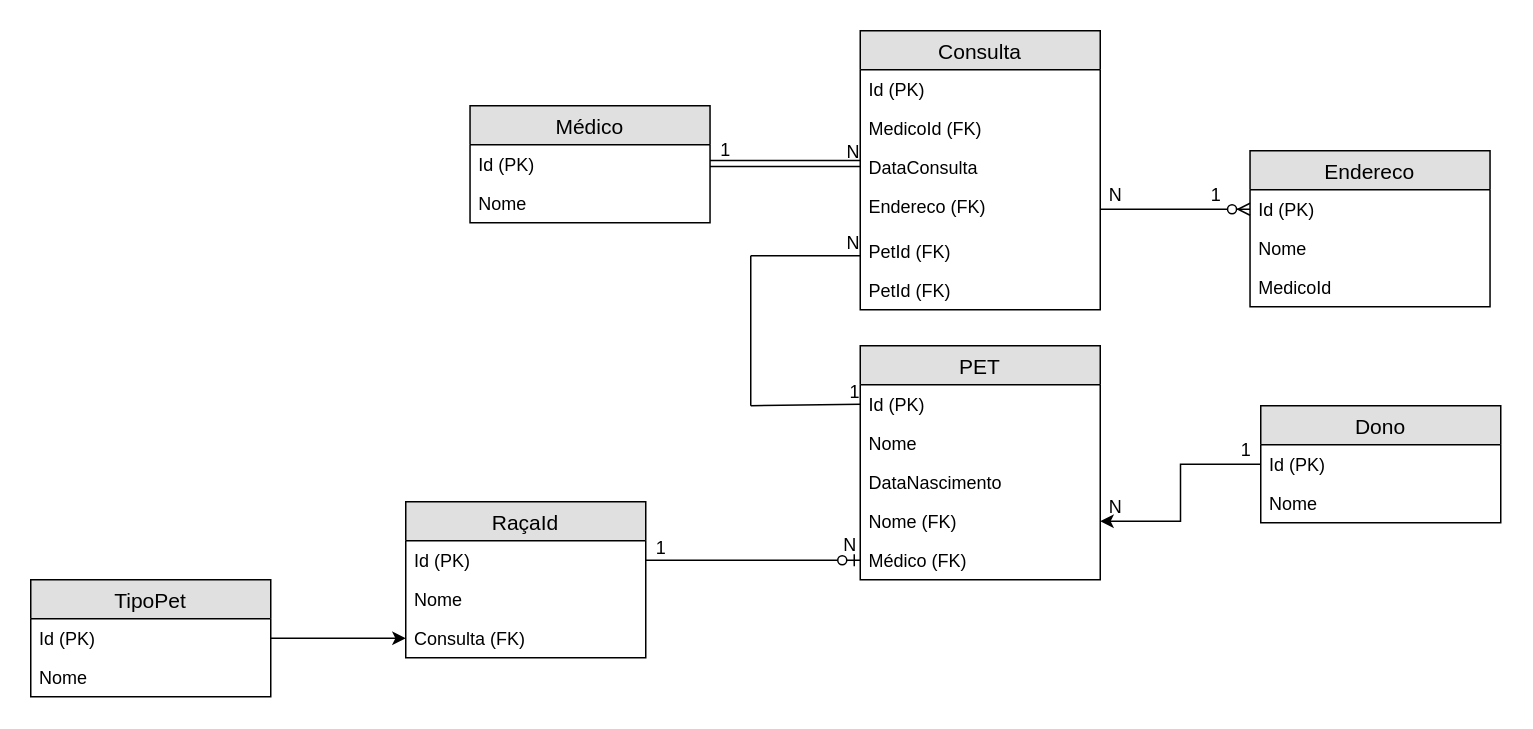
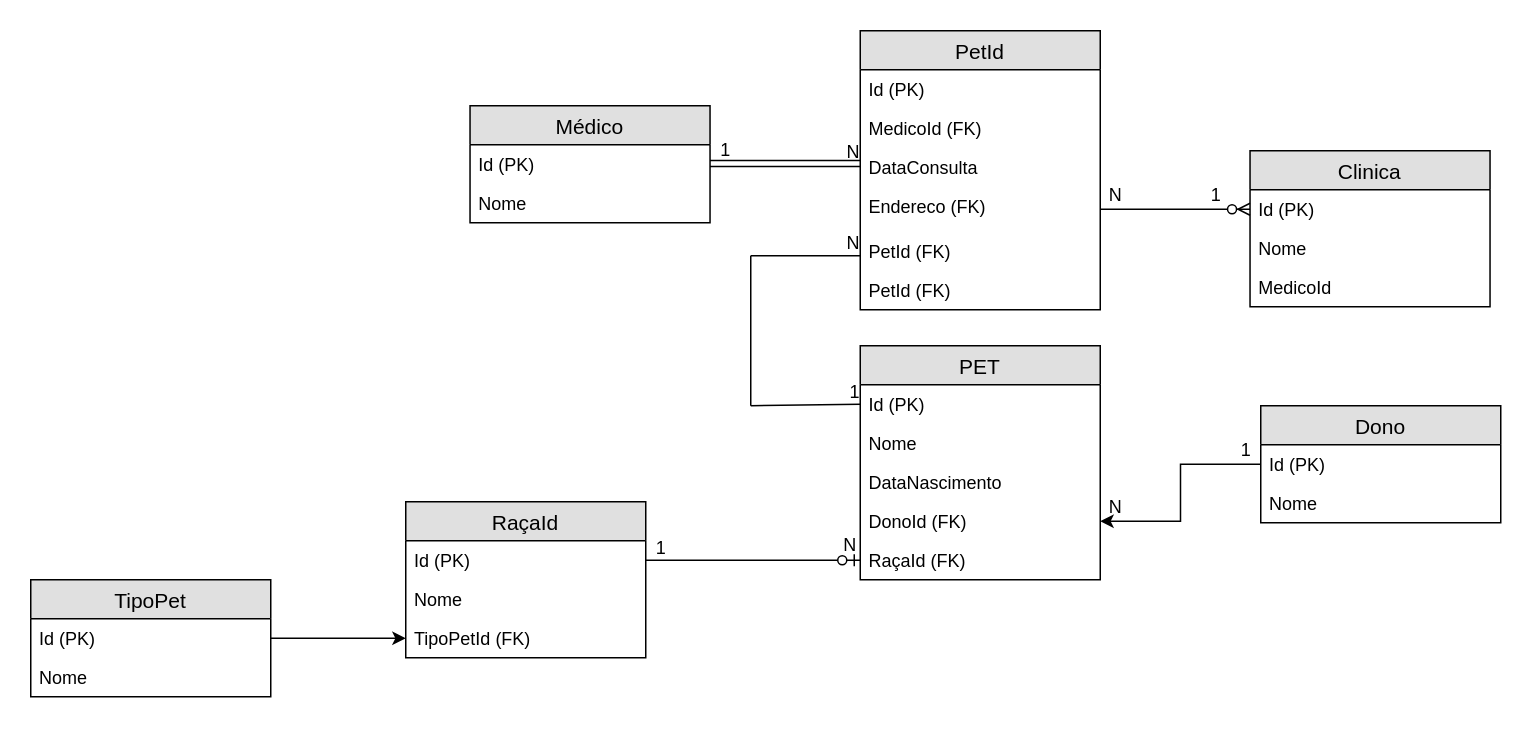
(980, 52) -> (980, 52)
(1369, 172) -> (1369, 172)
(912, 522) -> (922, 522)
(919, 561) -> (922, 561)
(475, 639) -> (480, 639)
